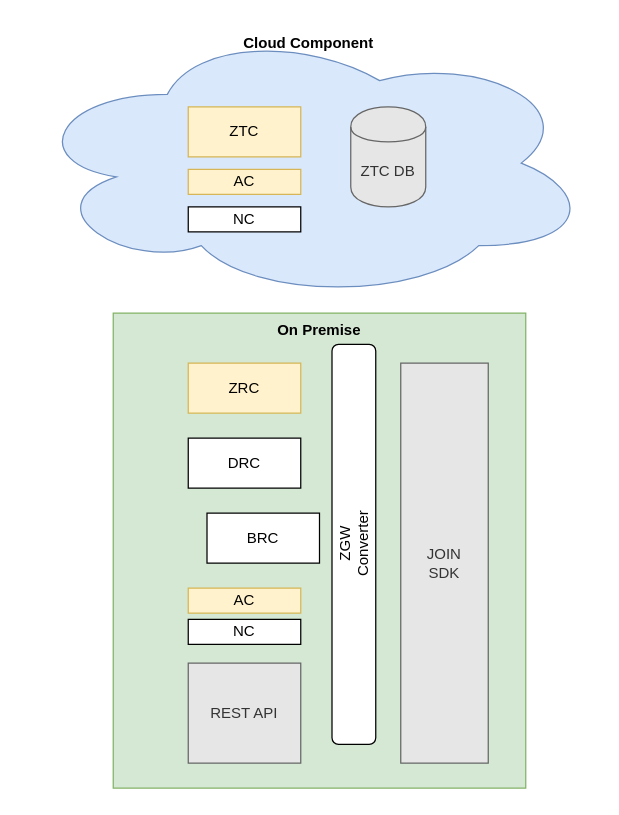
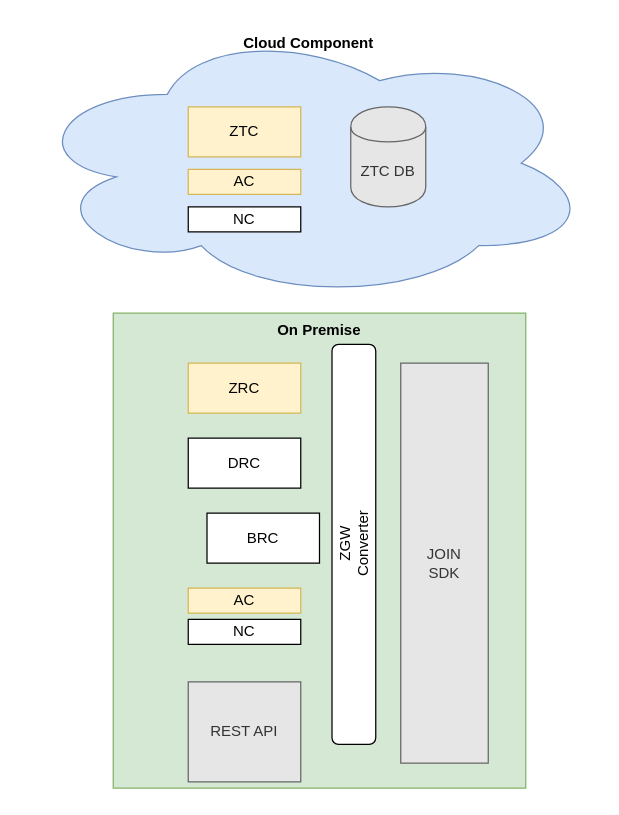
(244, 713) -> (244, 732)
